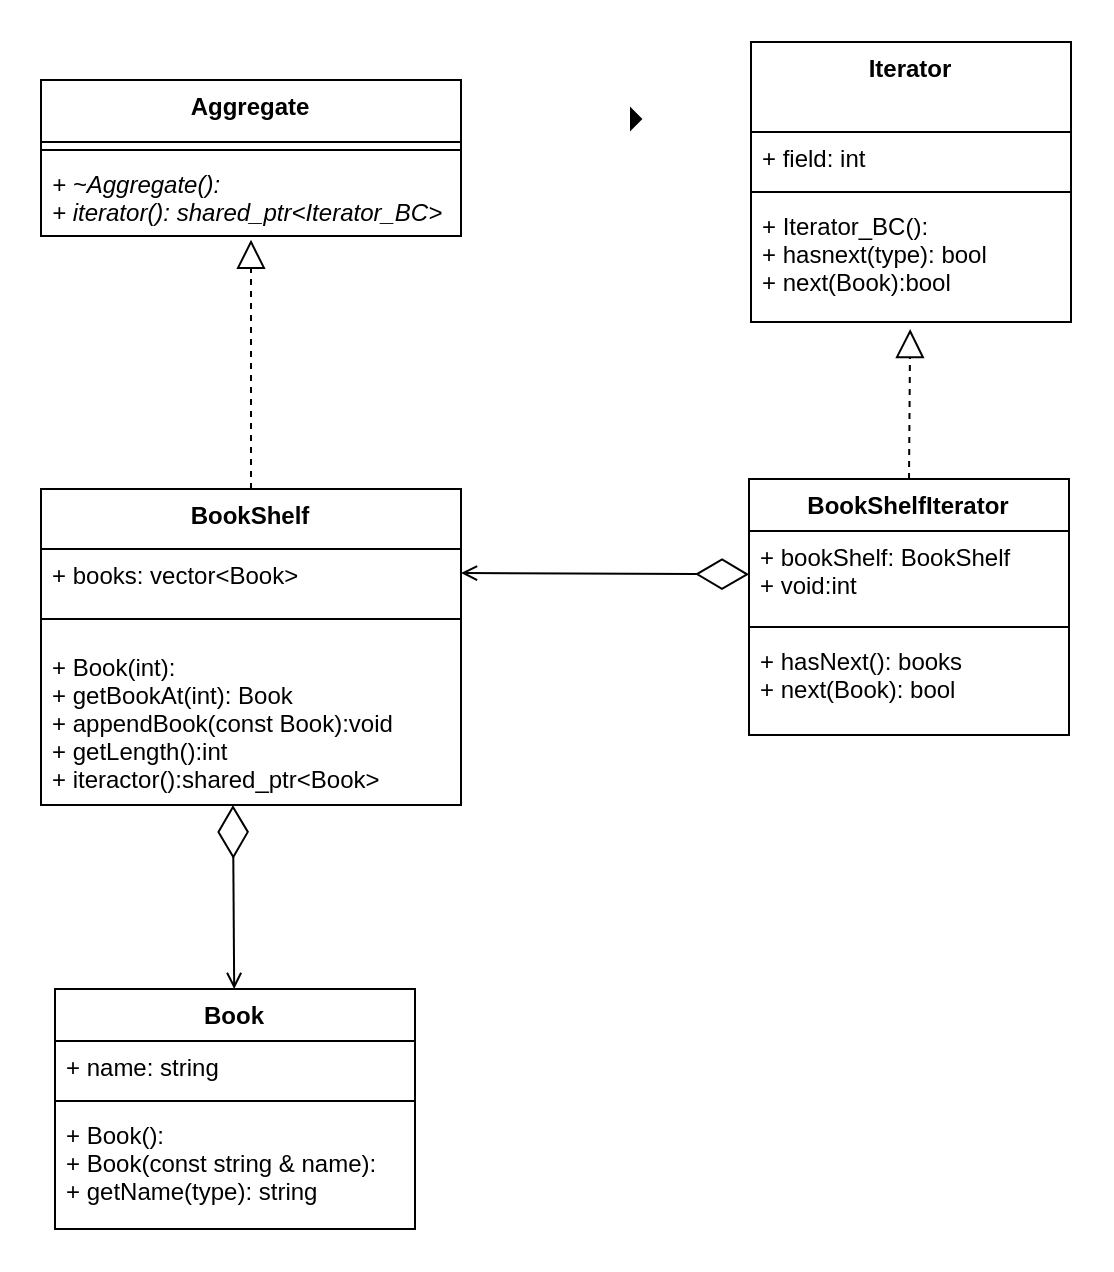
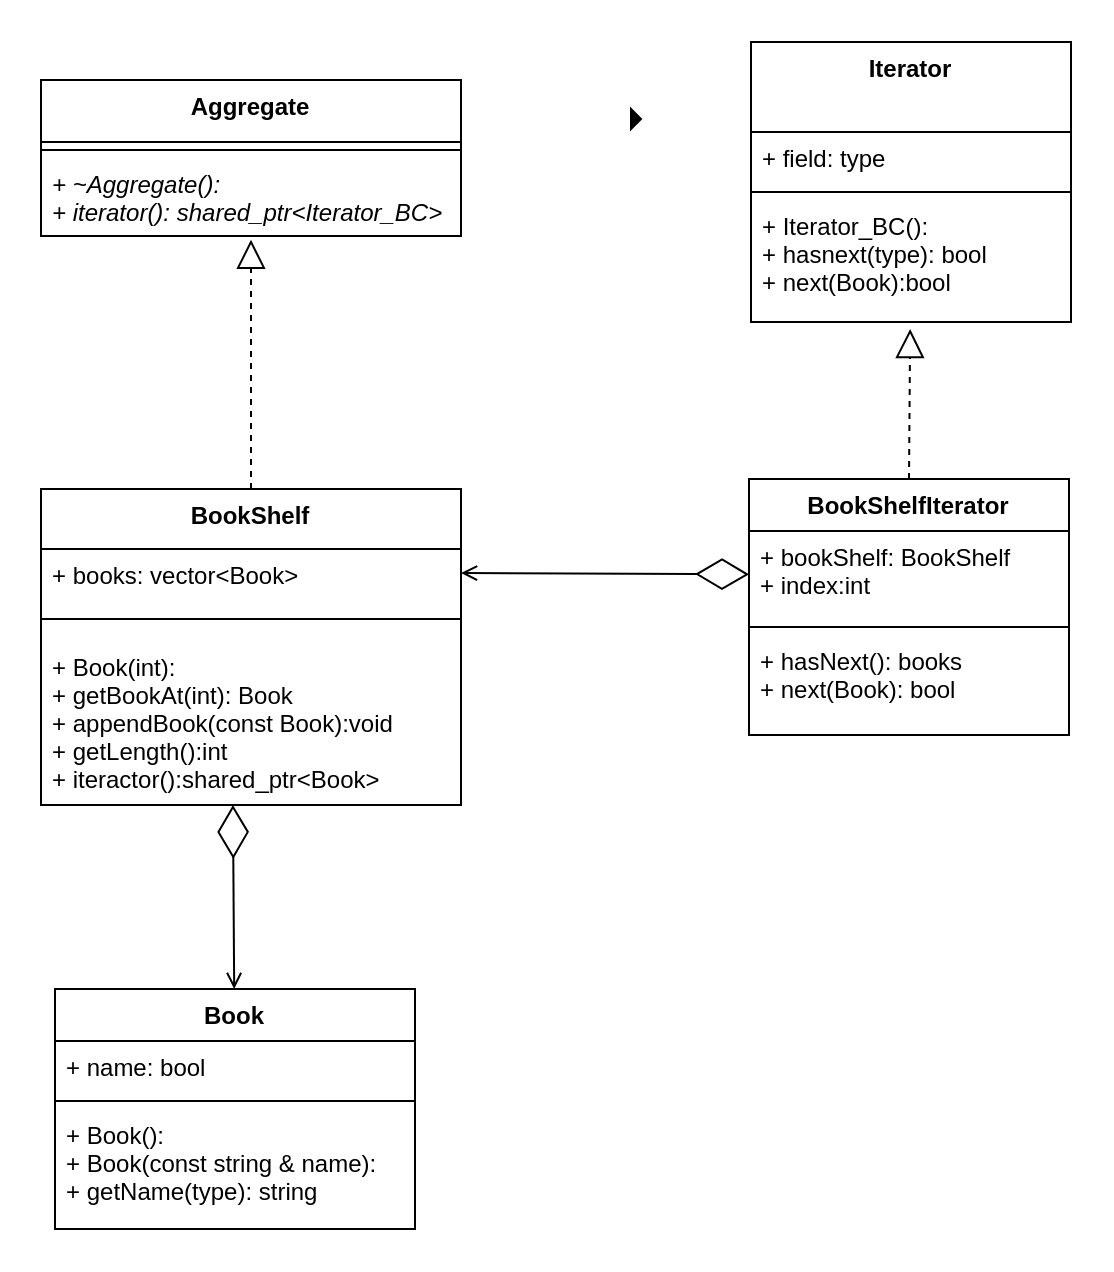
(824, 159) -> (834, 159)
(892, 558) -> (892, 558)
(148, 1068) -> (134, 1068)
